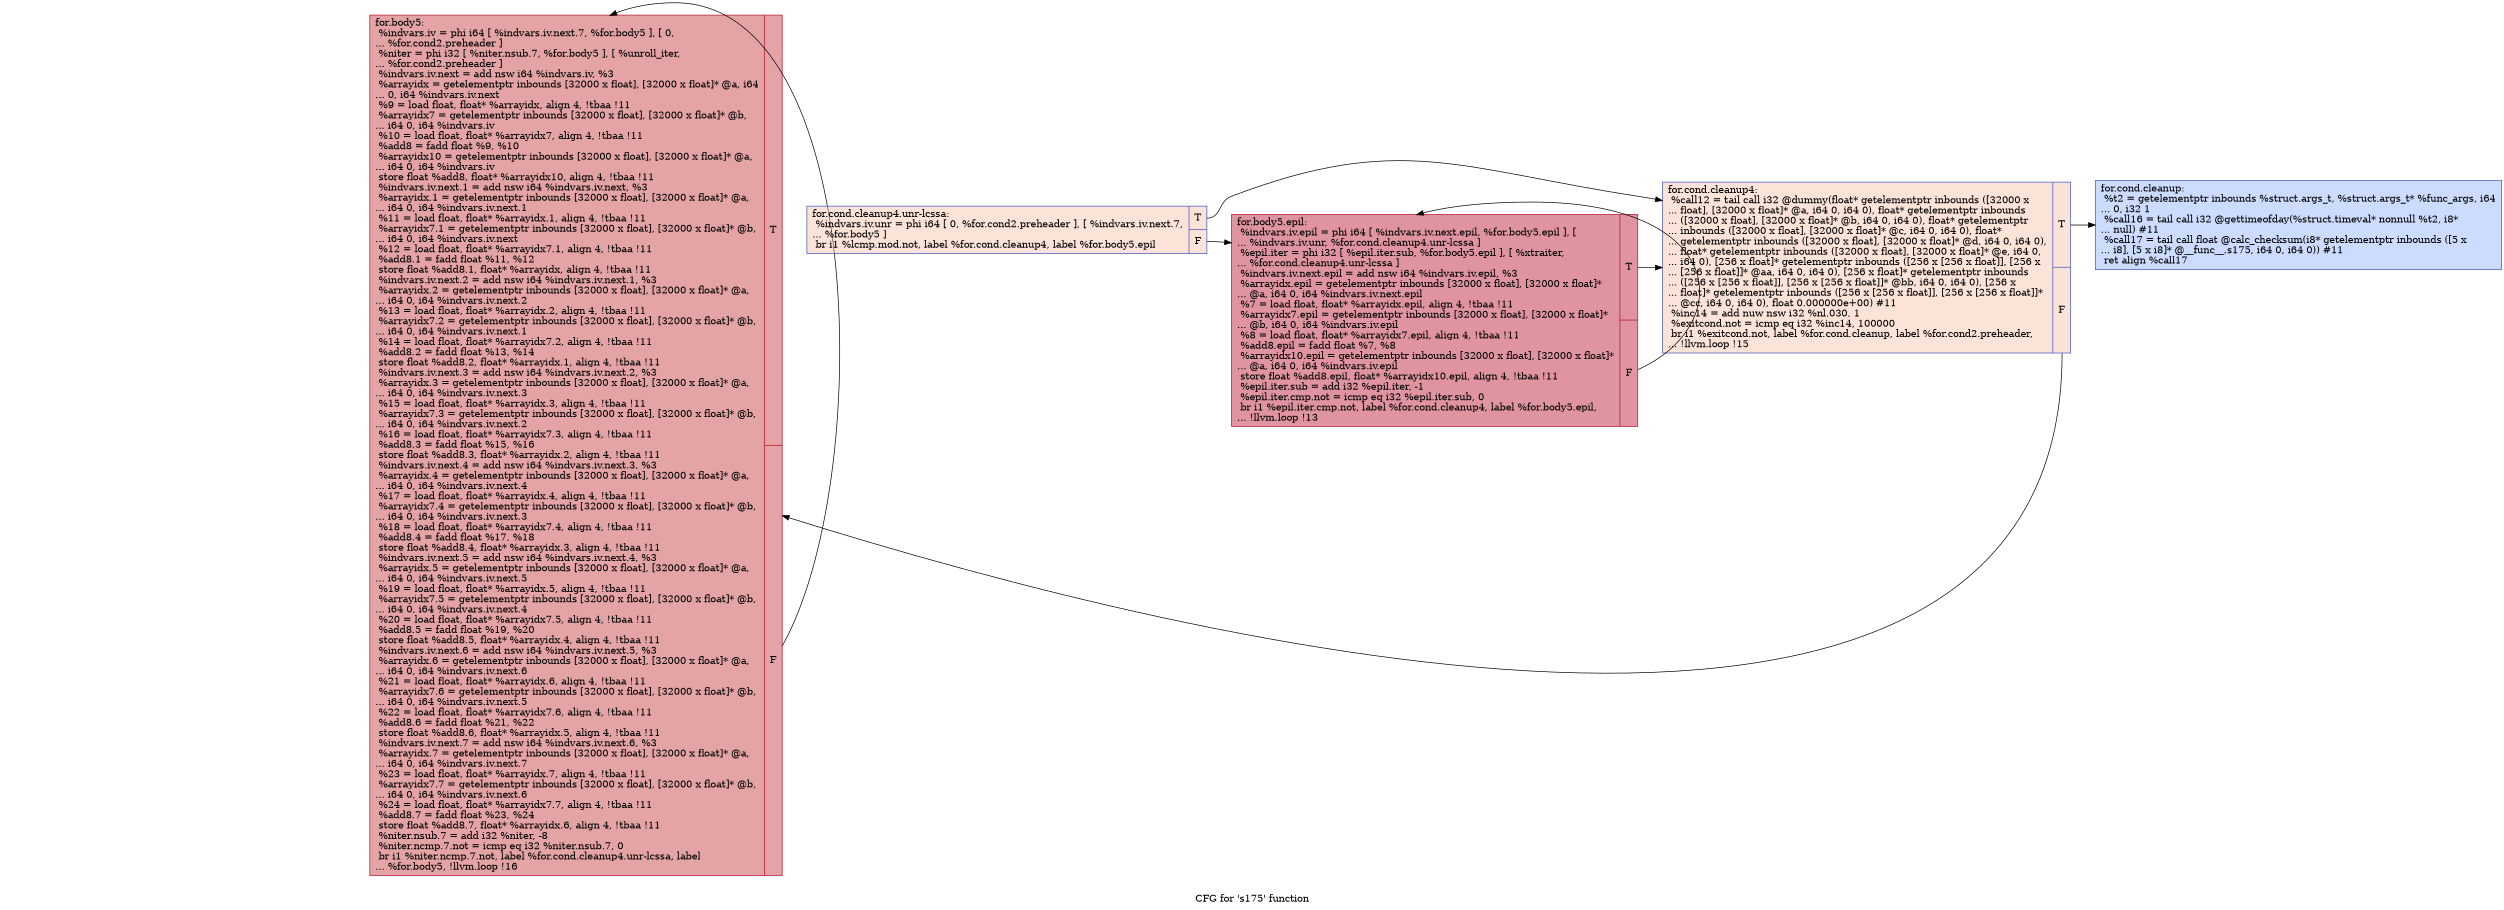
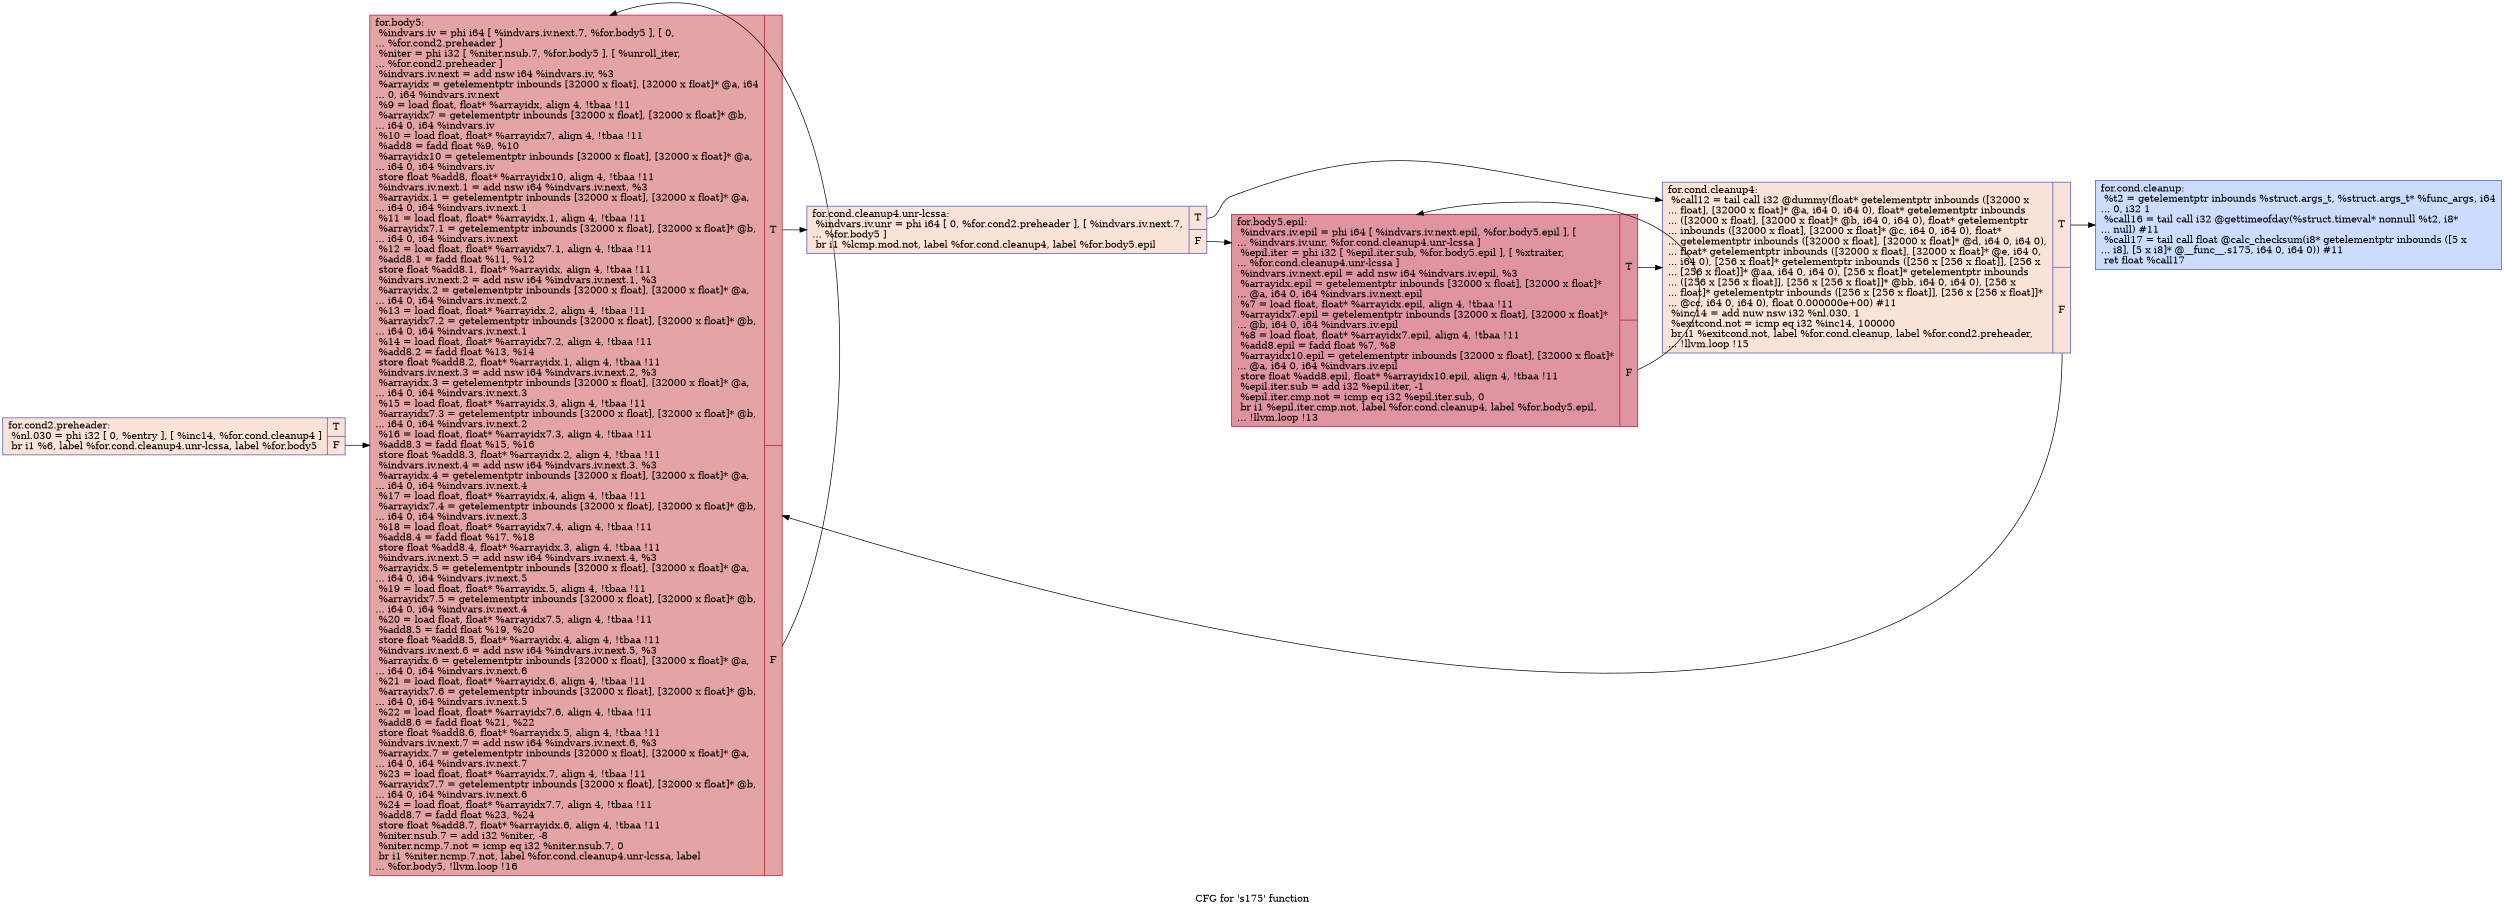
none -> (791, 230)
(2144, 261) -> (2143, 261)
none -> (174, 436)
